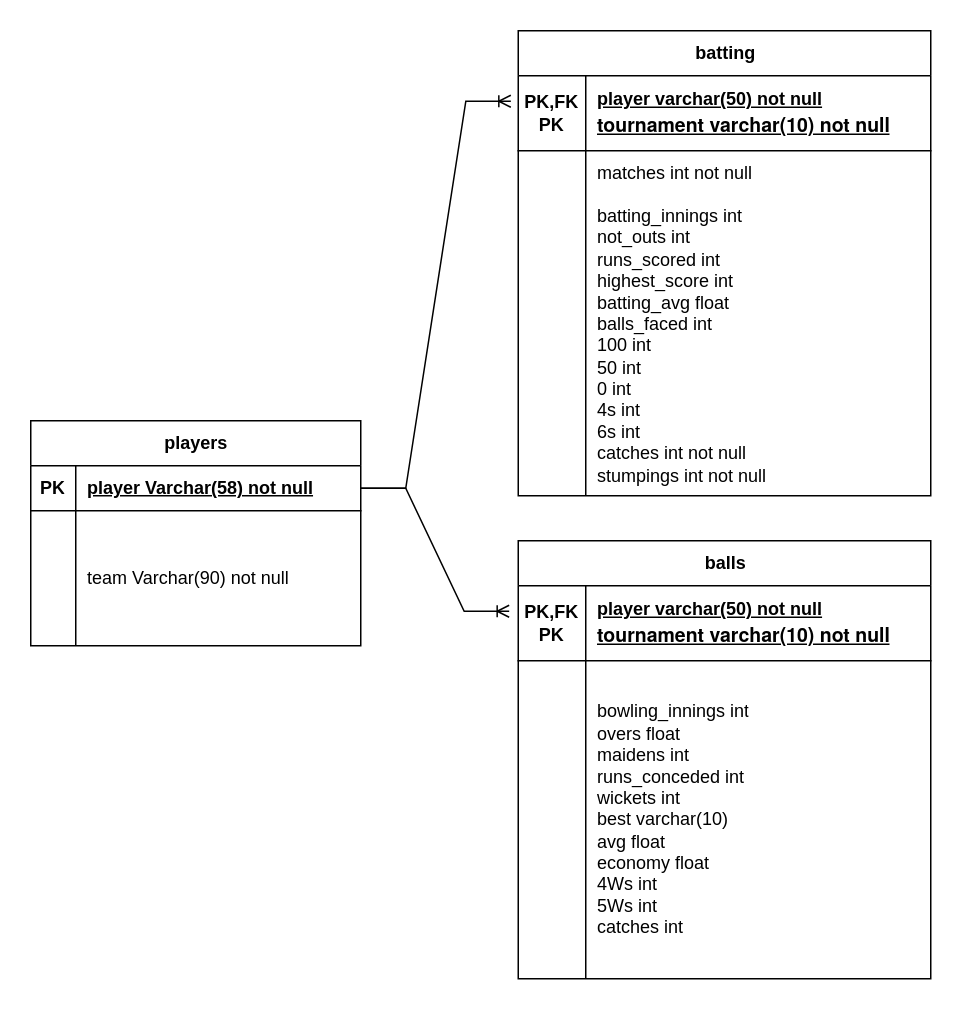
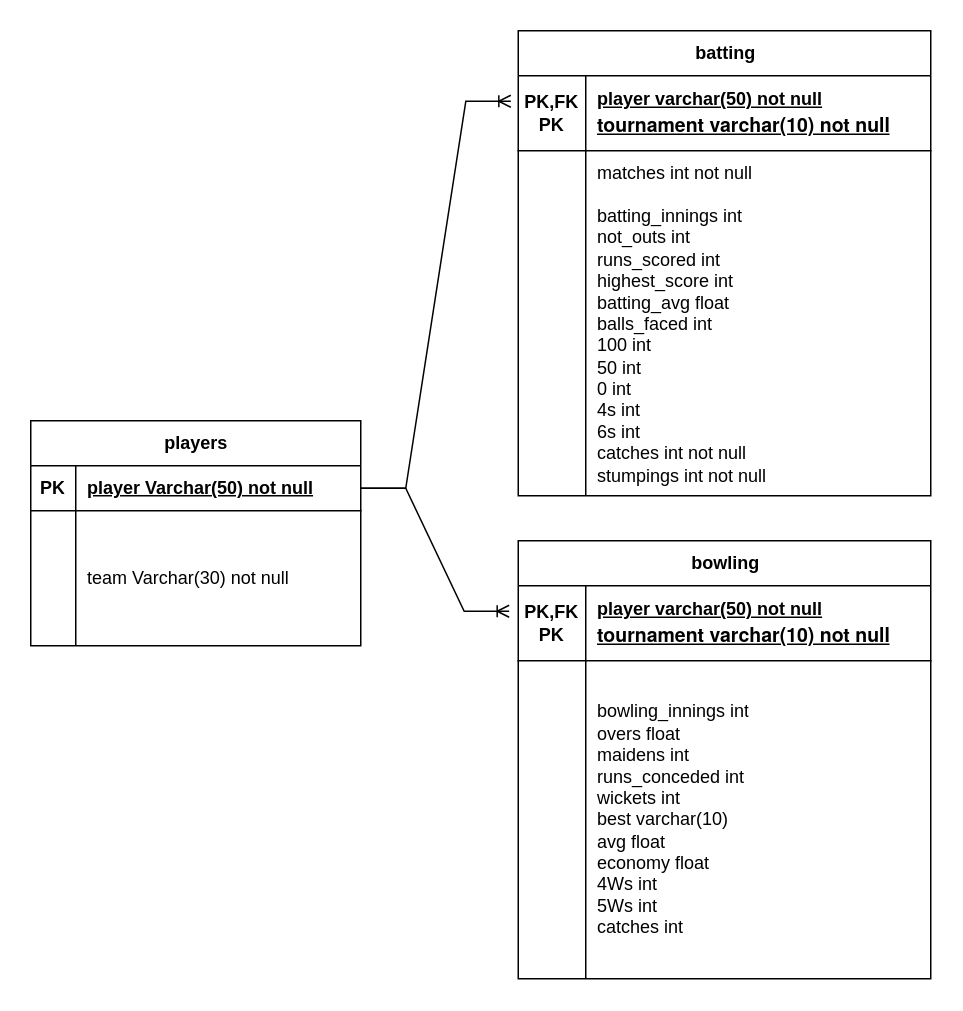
(210, 488) -> (210, 488)
(726, 563) -> (726, 563)
(202, 578) -> (202, 578)
